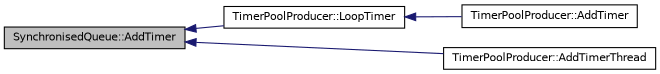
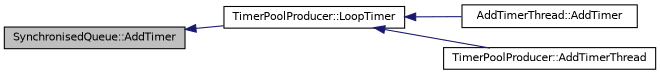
(550, 16) -> (550, 16)
(320, 48) -> (438, 39)
